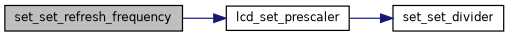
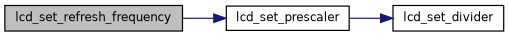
(94, 18) -> (94, 18)
(448, 18) -> (448, 18)
